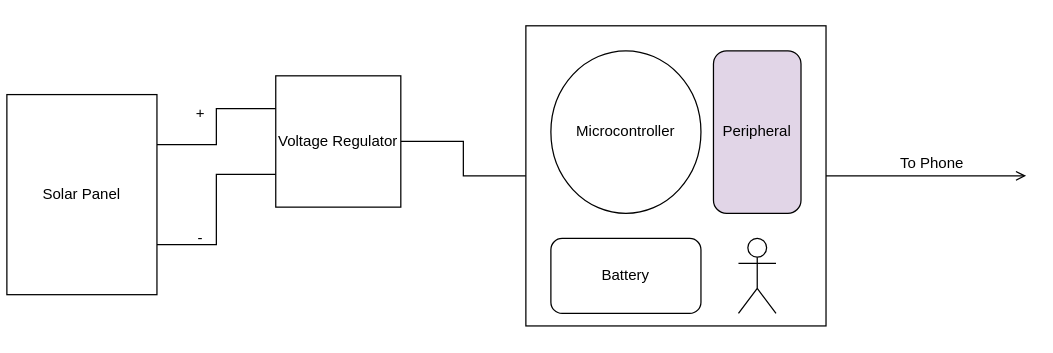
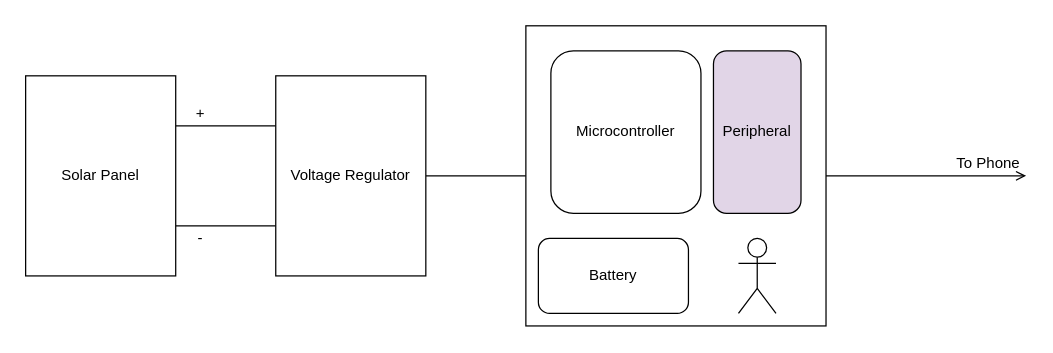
(626, 132) -> (626, 132)
(338, 141) -> (351, 176)
(932, 163) -> (988, 163)
(82, 194) -> (101, 176)
(626, 276) -> (613, 276)
